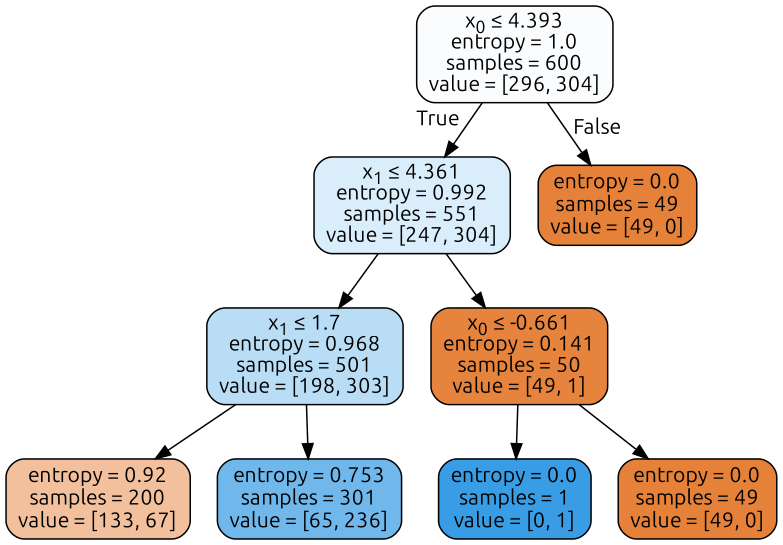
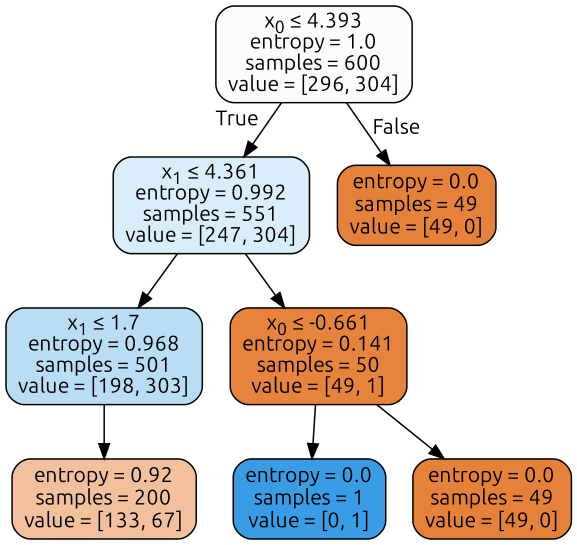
(309, 499) -> none
